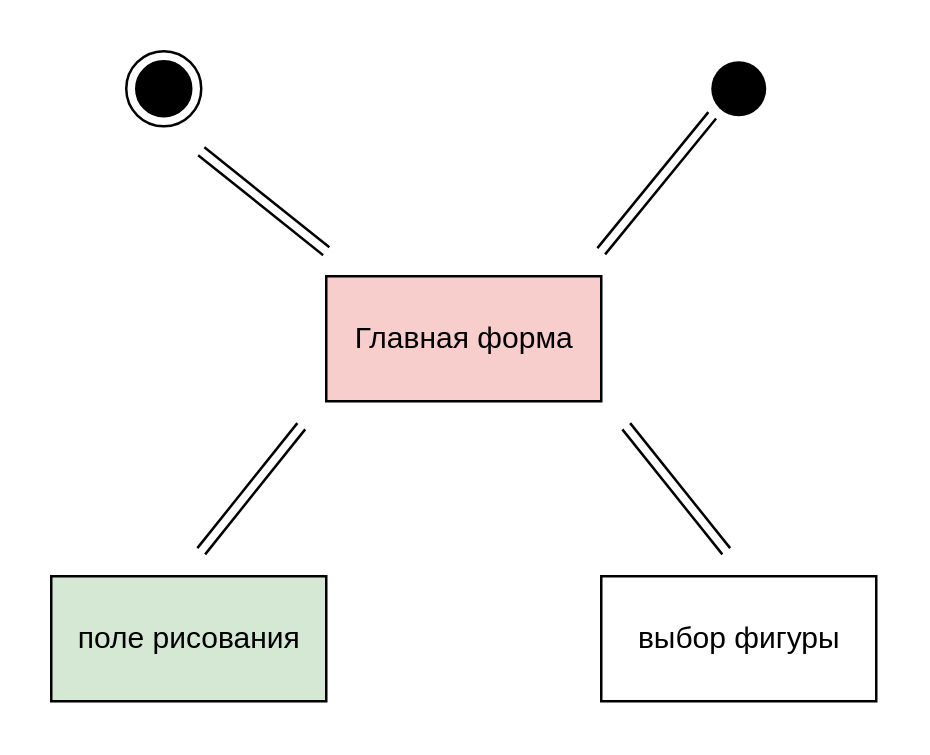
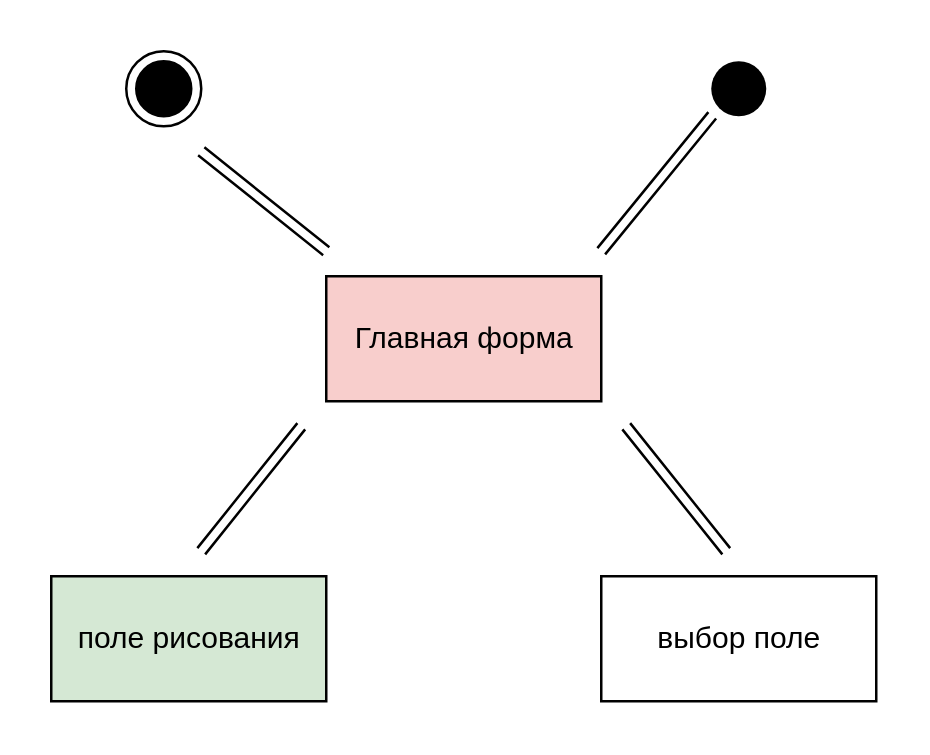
(740, 639) -> (740, 639)
